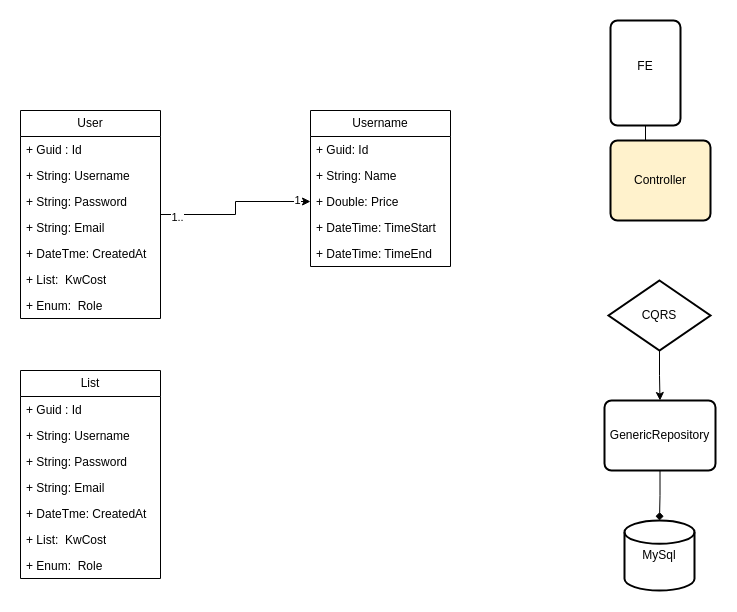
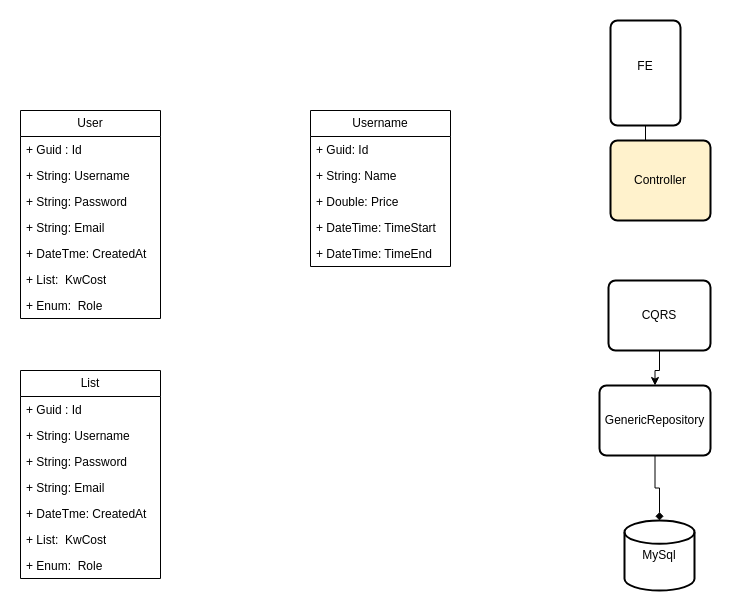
(236, 212) -> none
(660, 316) -> (660, 316)
(660, 436) -> (655, 421)
